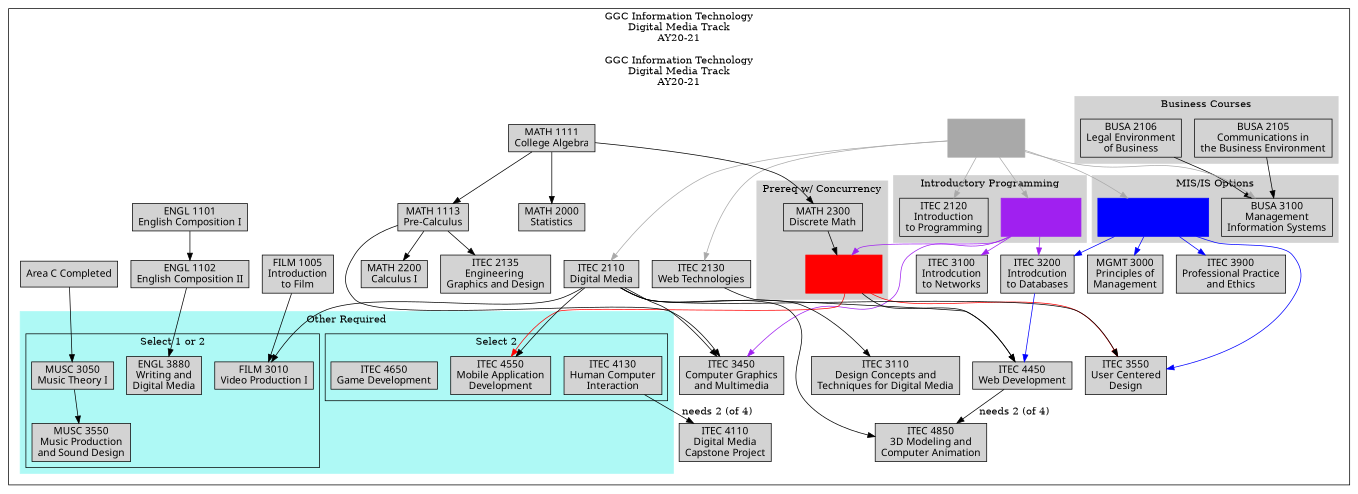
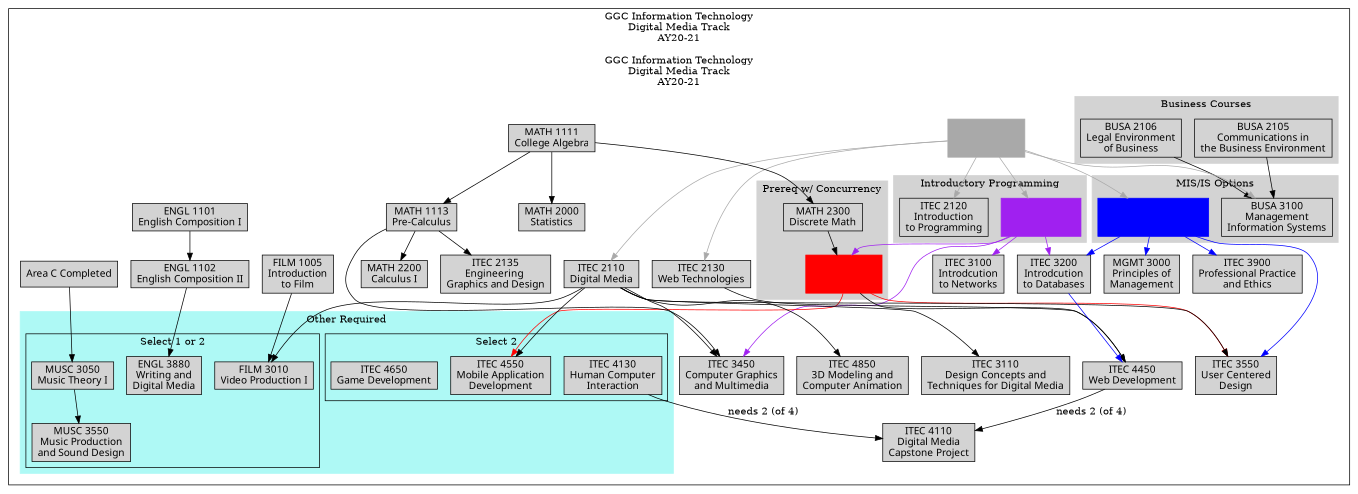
(983, 404) -> (1044, 411)
